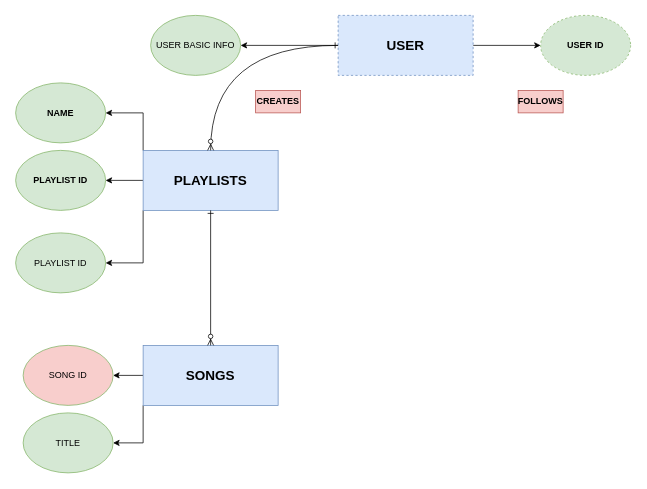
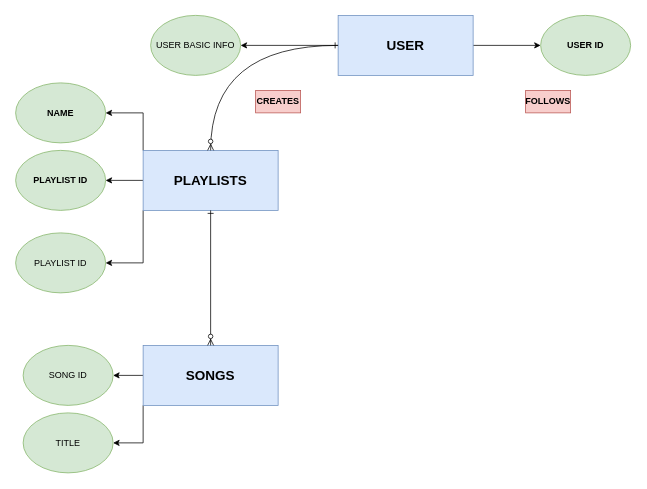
(405, 45) -> (405, 45)
(585, 45) -> (585, 45)
(540, 102) -> (548, 102)
(68, 375) -> (68, 375)
